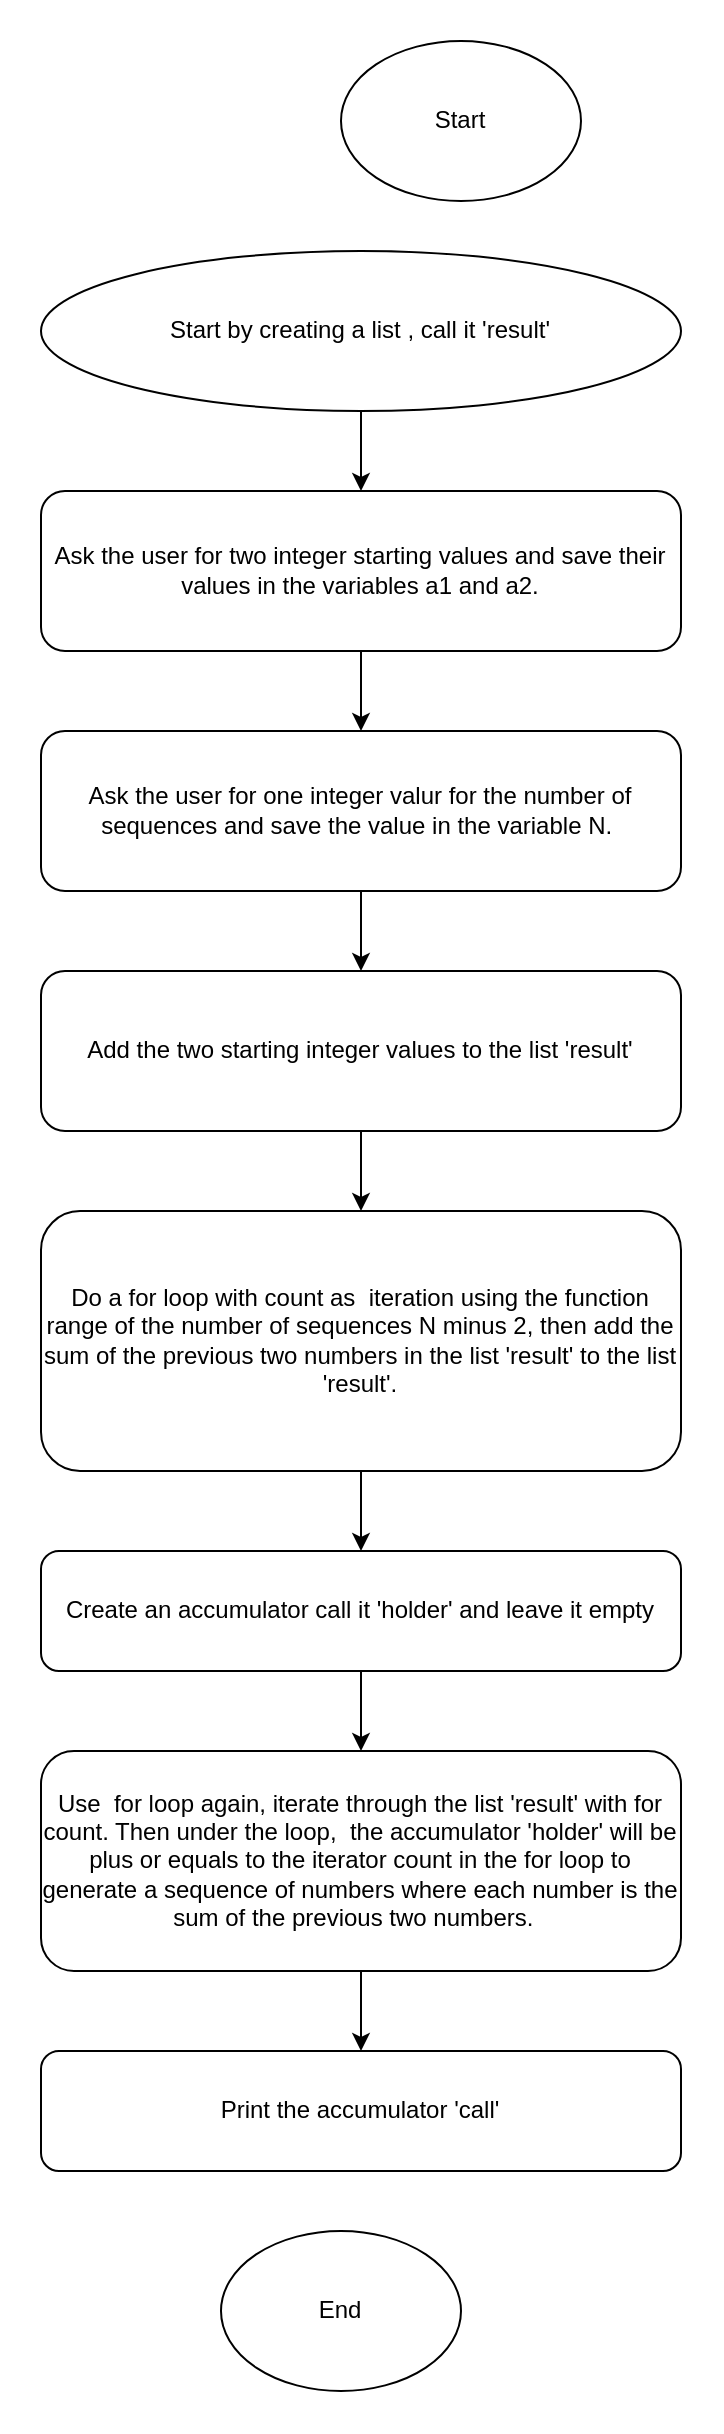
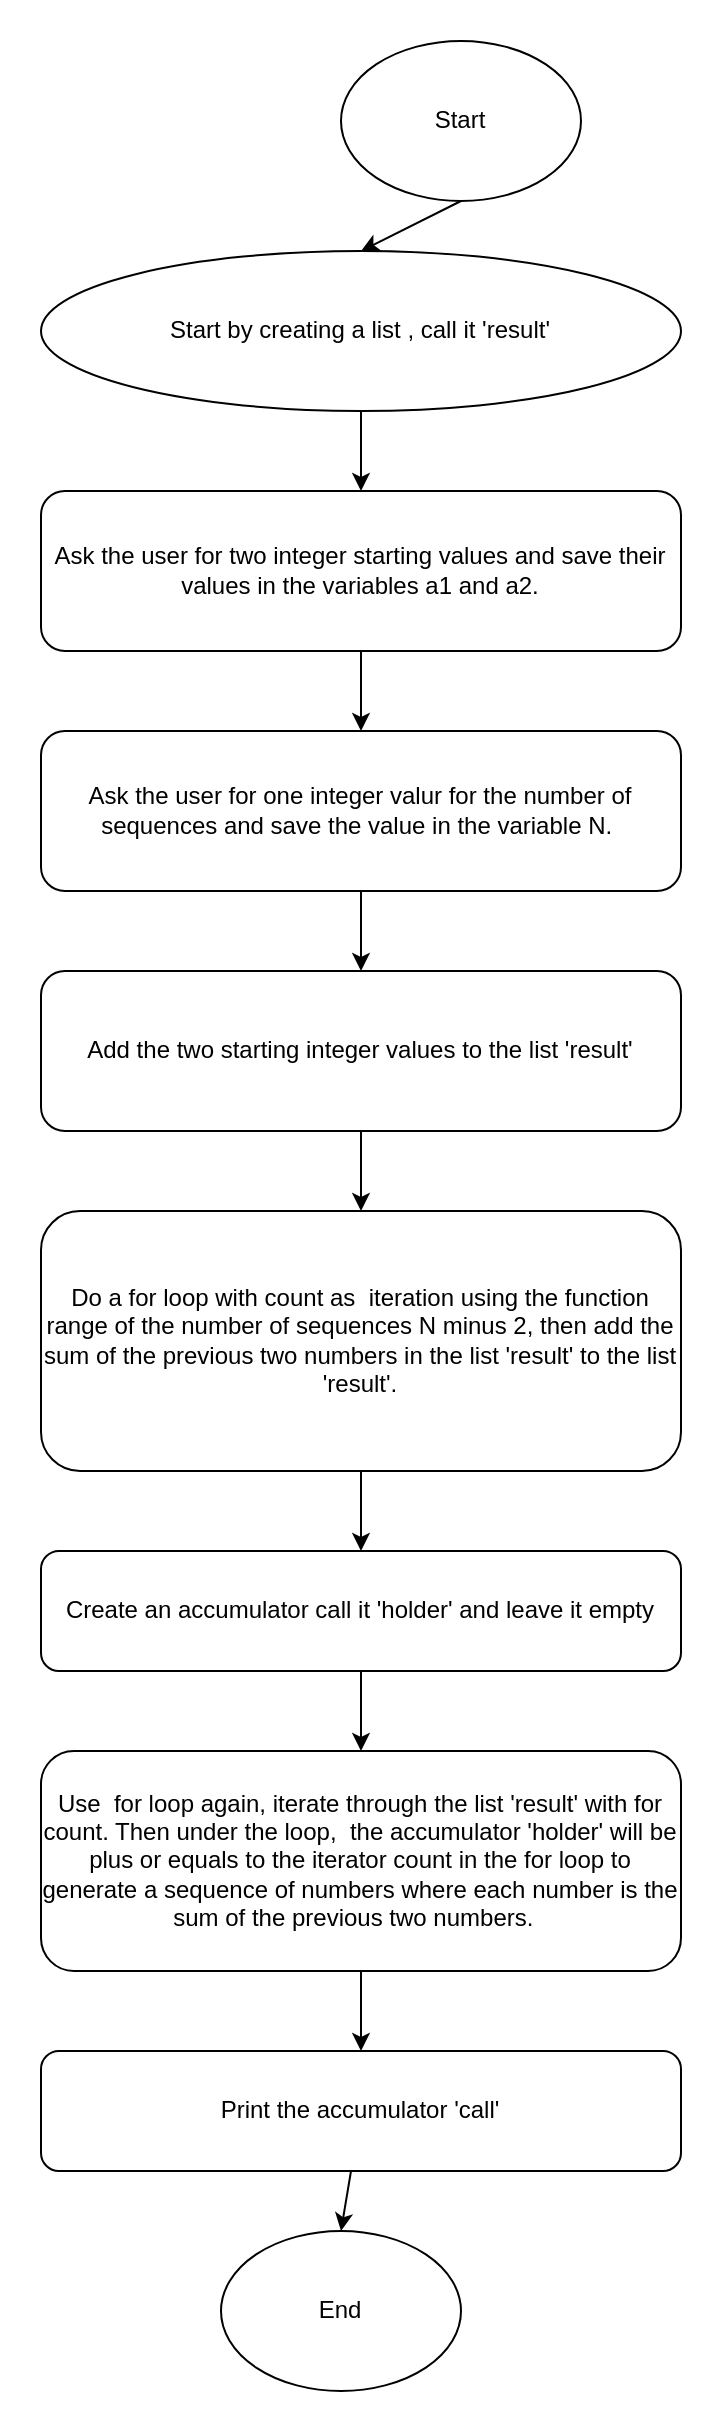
none -> (417, 223)
none -> (347, 2195)
